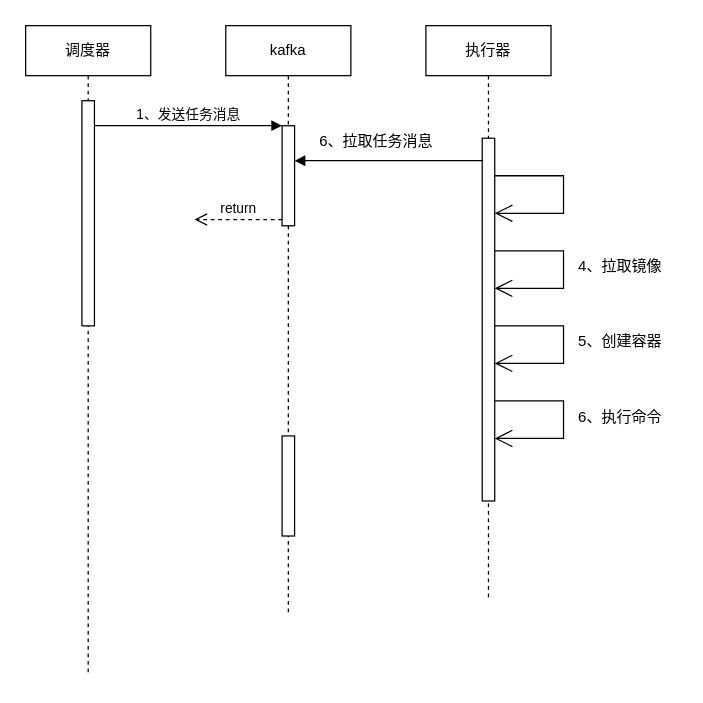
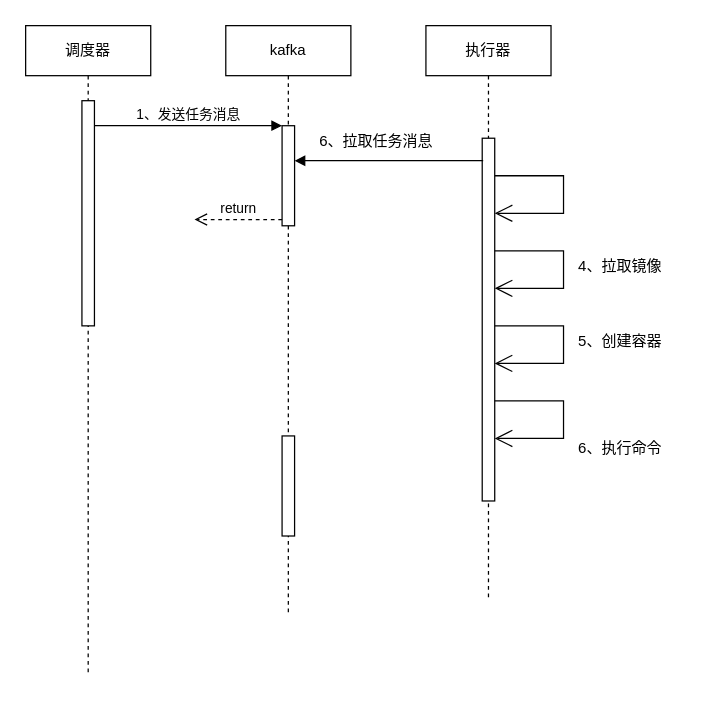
(619, 417) -> (619, 448)
